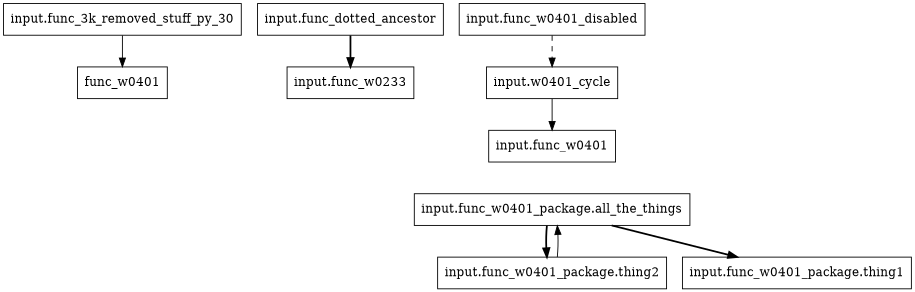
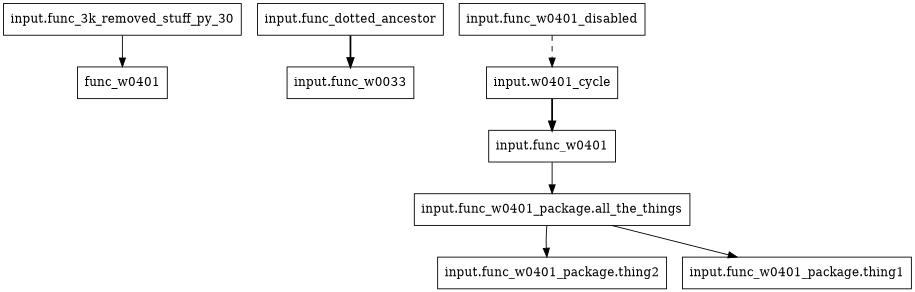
(350, 83) -> (350, 83)
(552, 110) -> (552, 110)
(546, 237) -> (546, 237)
(670, 240) -> (670, 240)
(558, 246) -> (552, 174)
